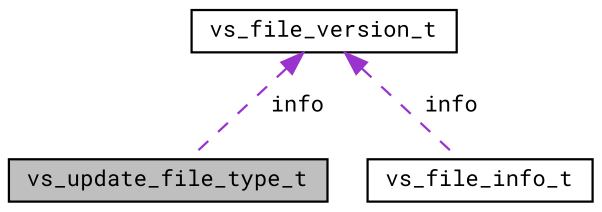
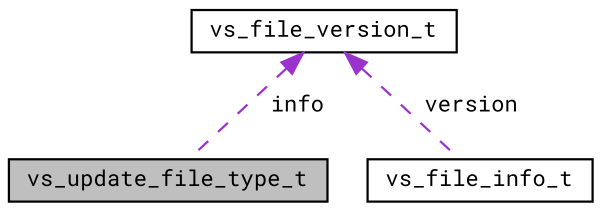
(446, 106) -> (466, 106)
